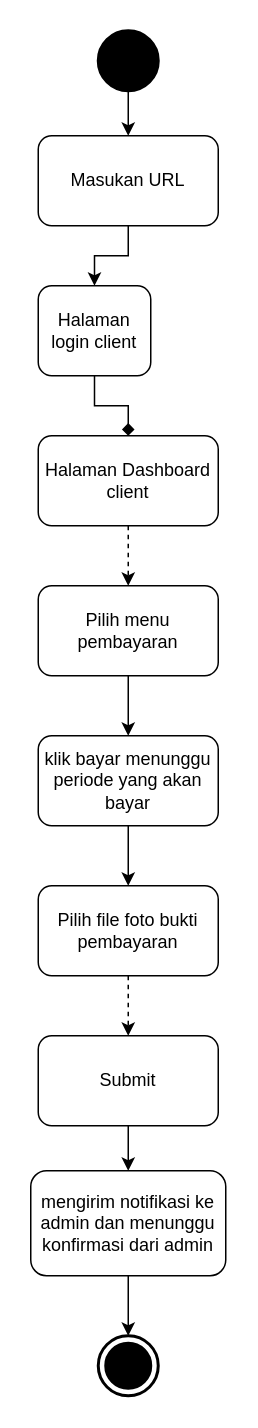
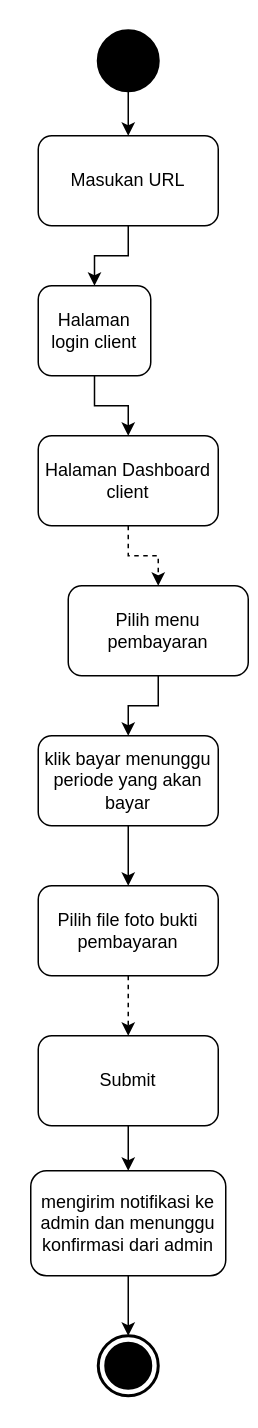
(128, 423) -> (128, 424)
(128, 631) -> (158, 631)
